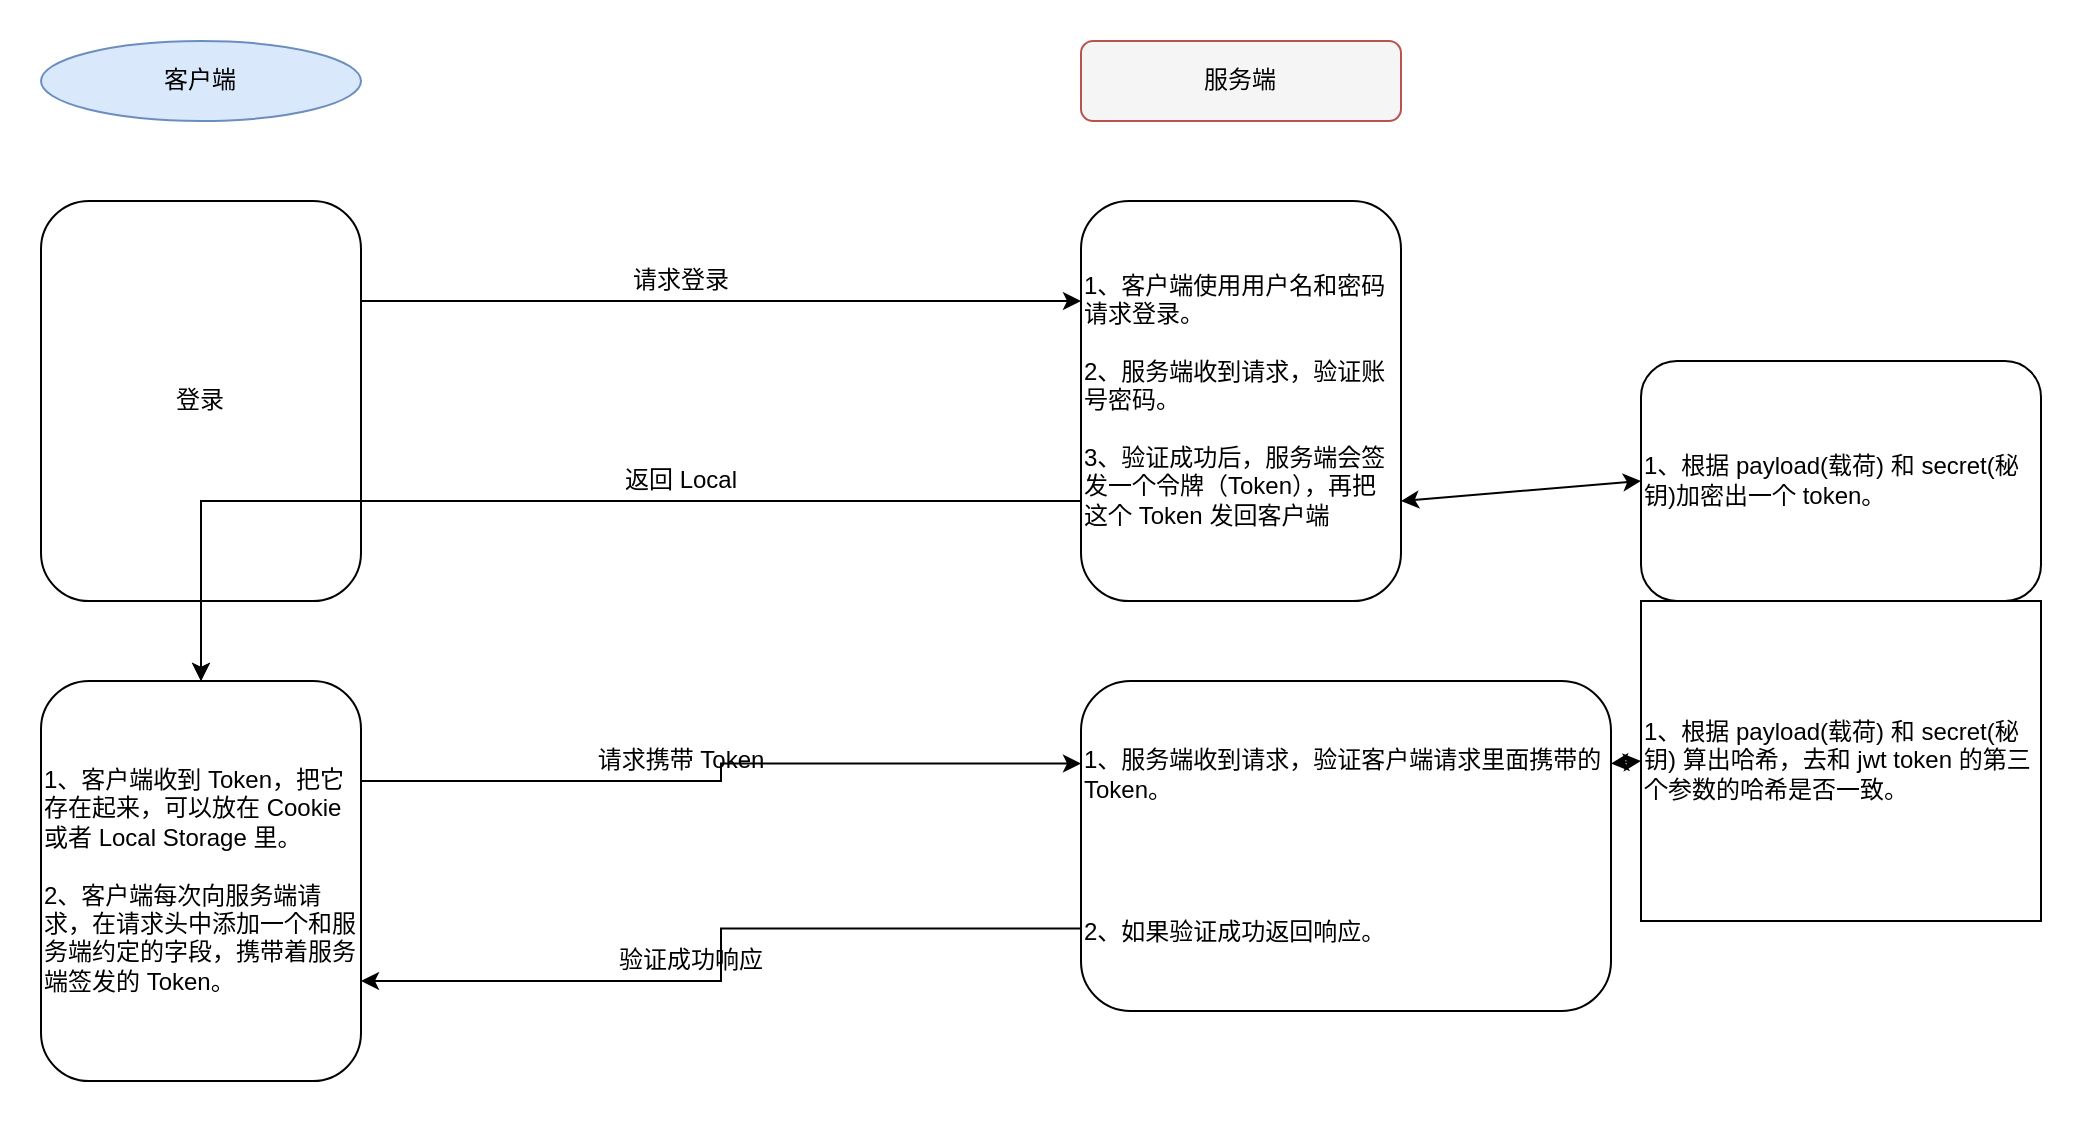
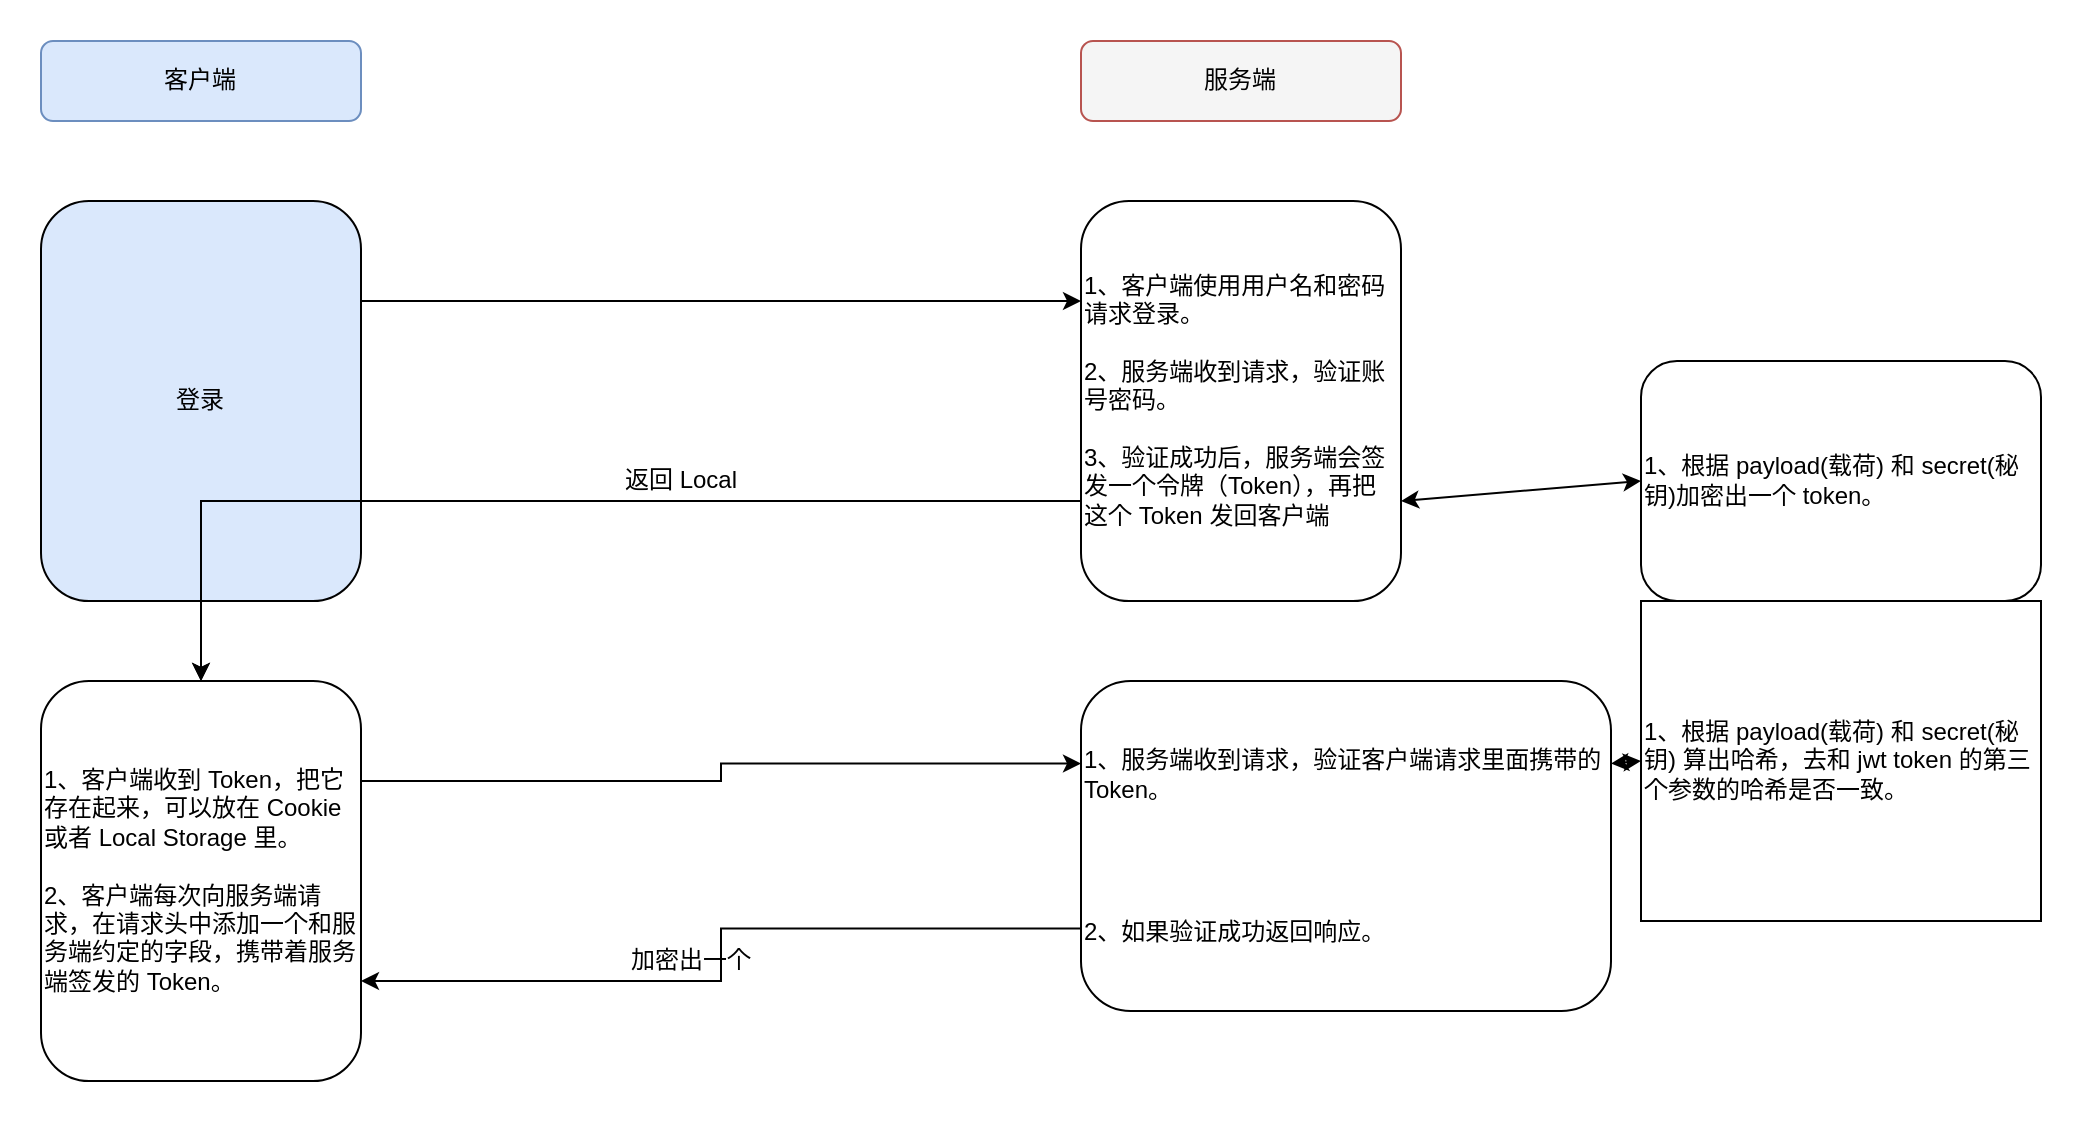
(201, 81) -> (201, 81)
(681, 281) -> none
(201, 401) -> (201, 401)
(681, 761) -> none
(692, 961) -> (692, 961)
